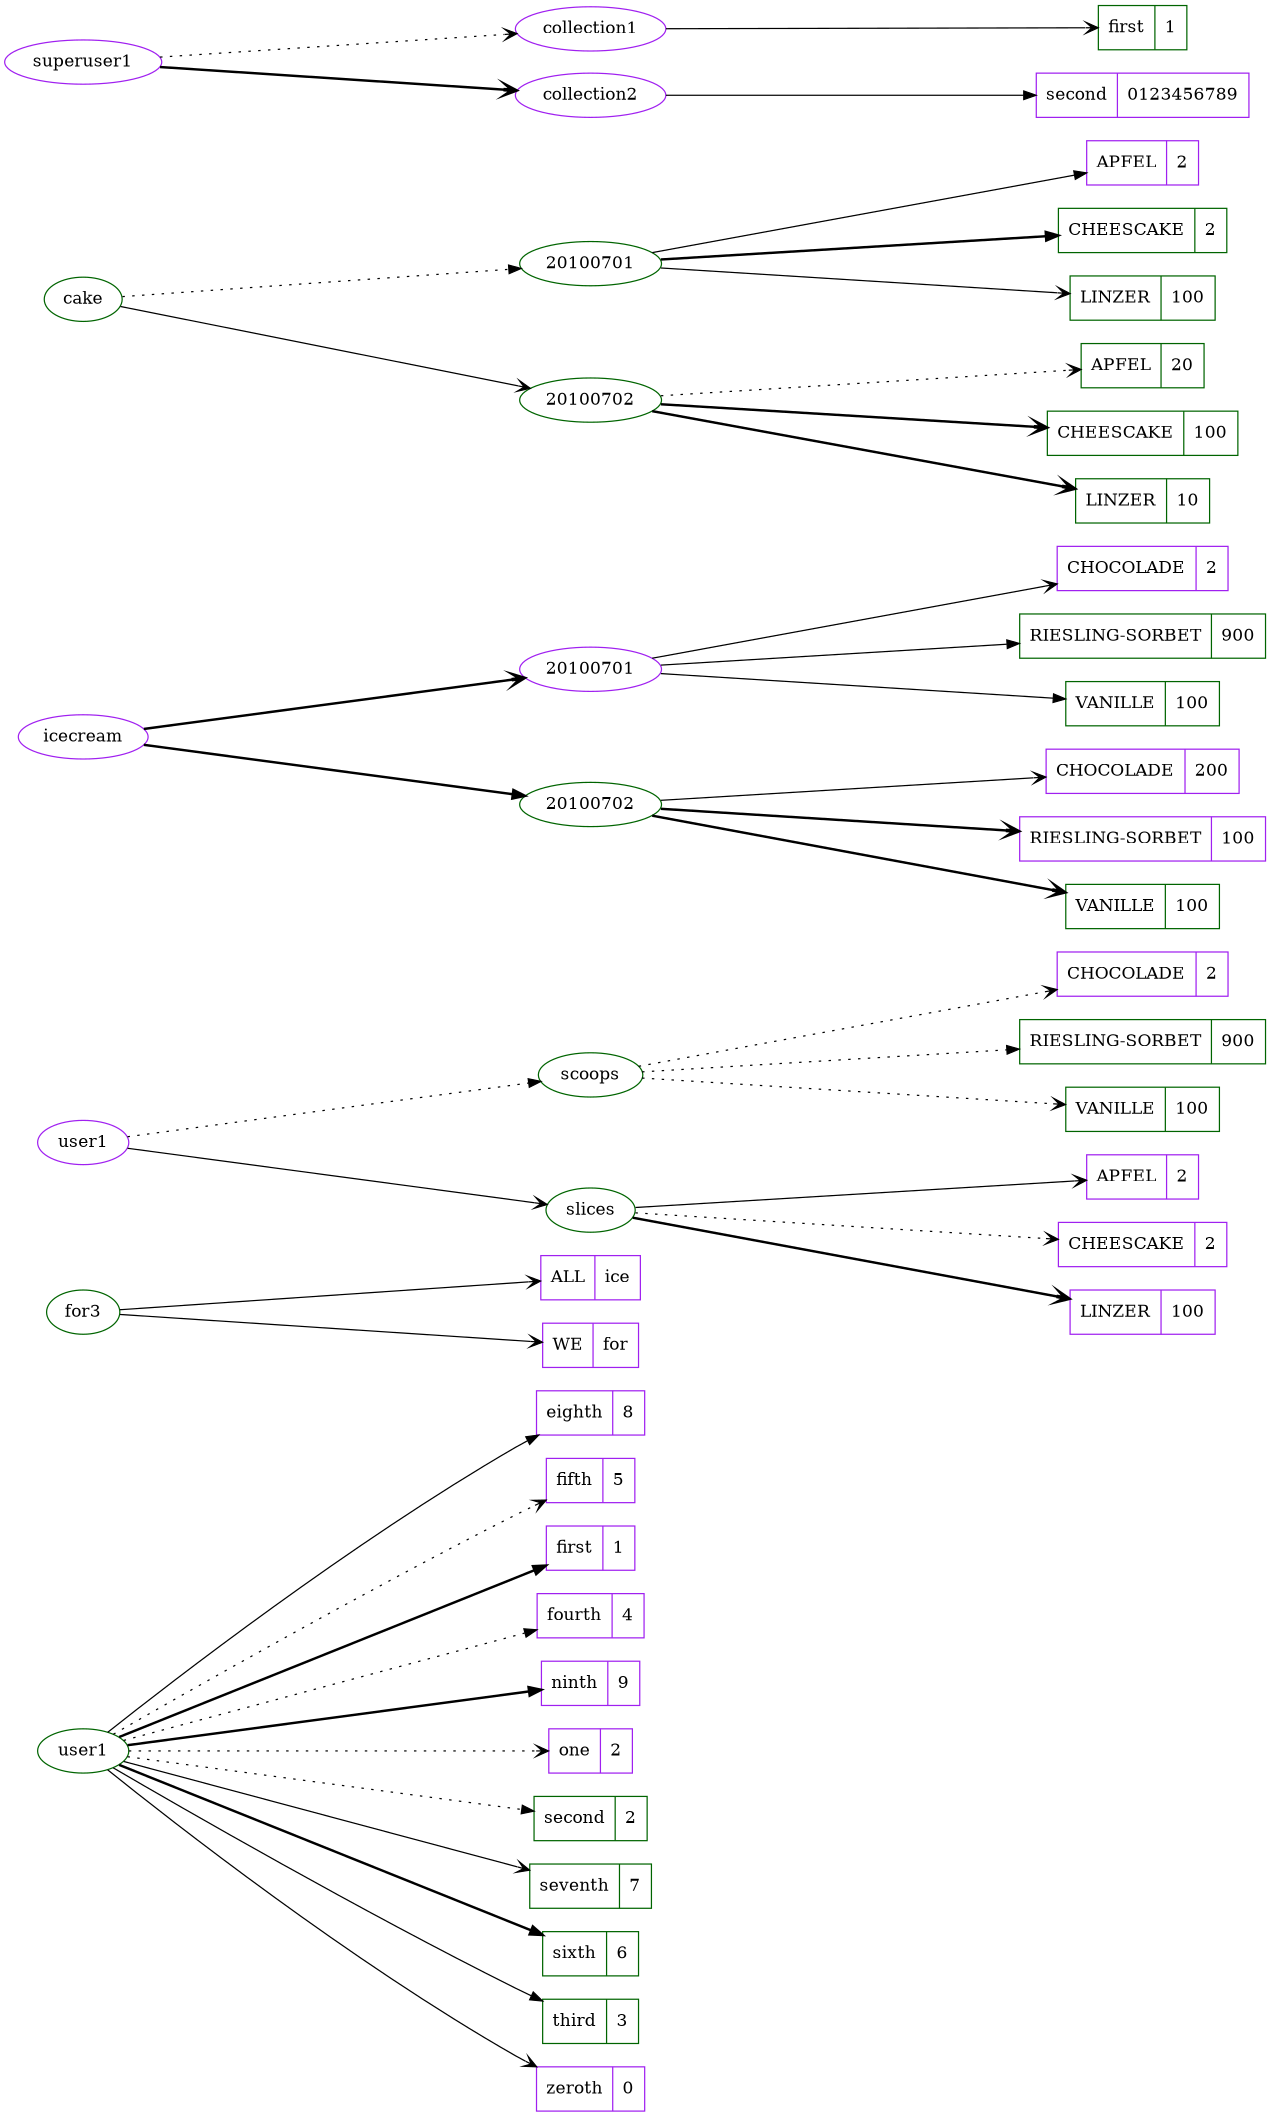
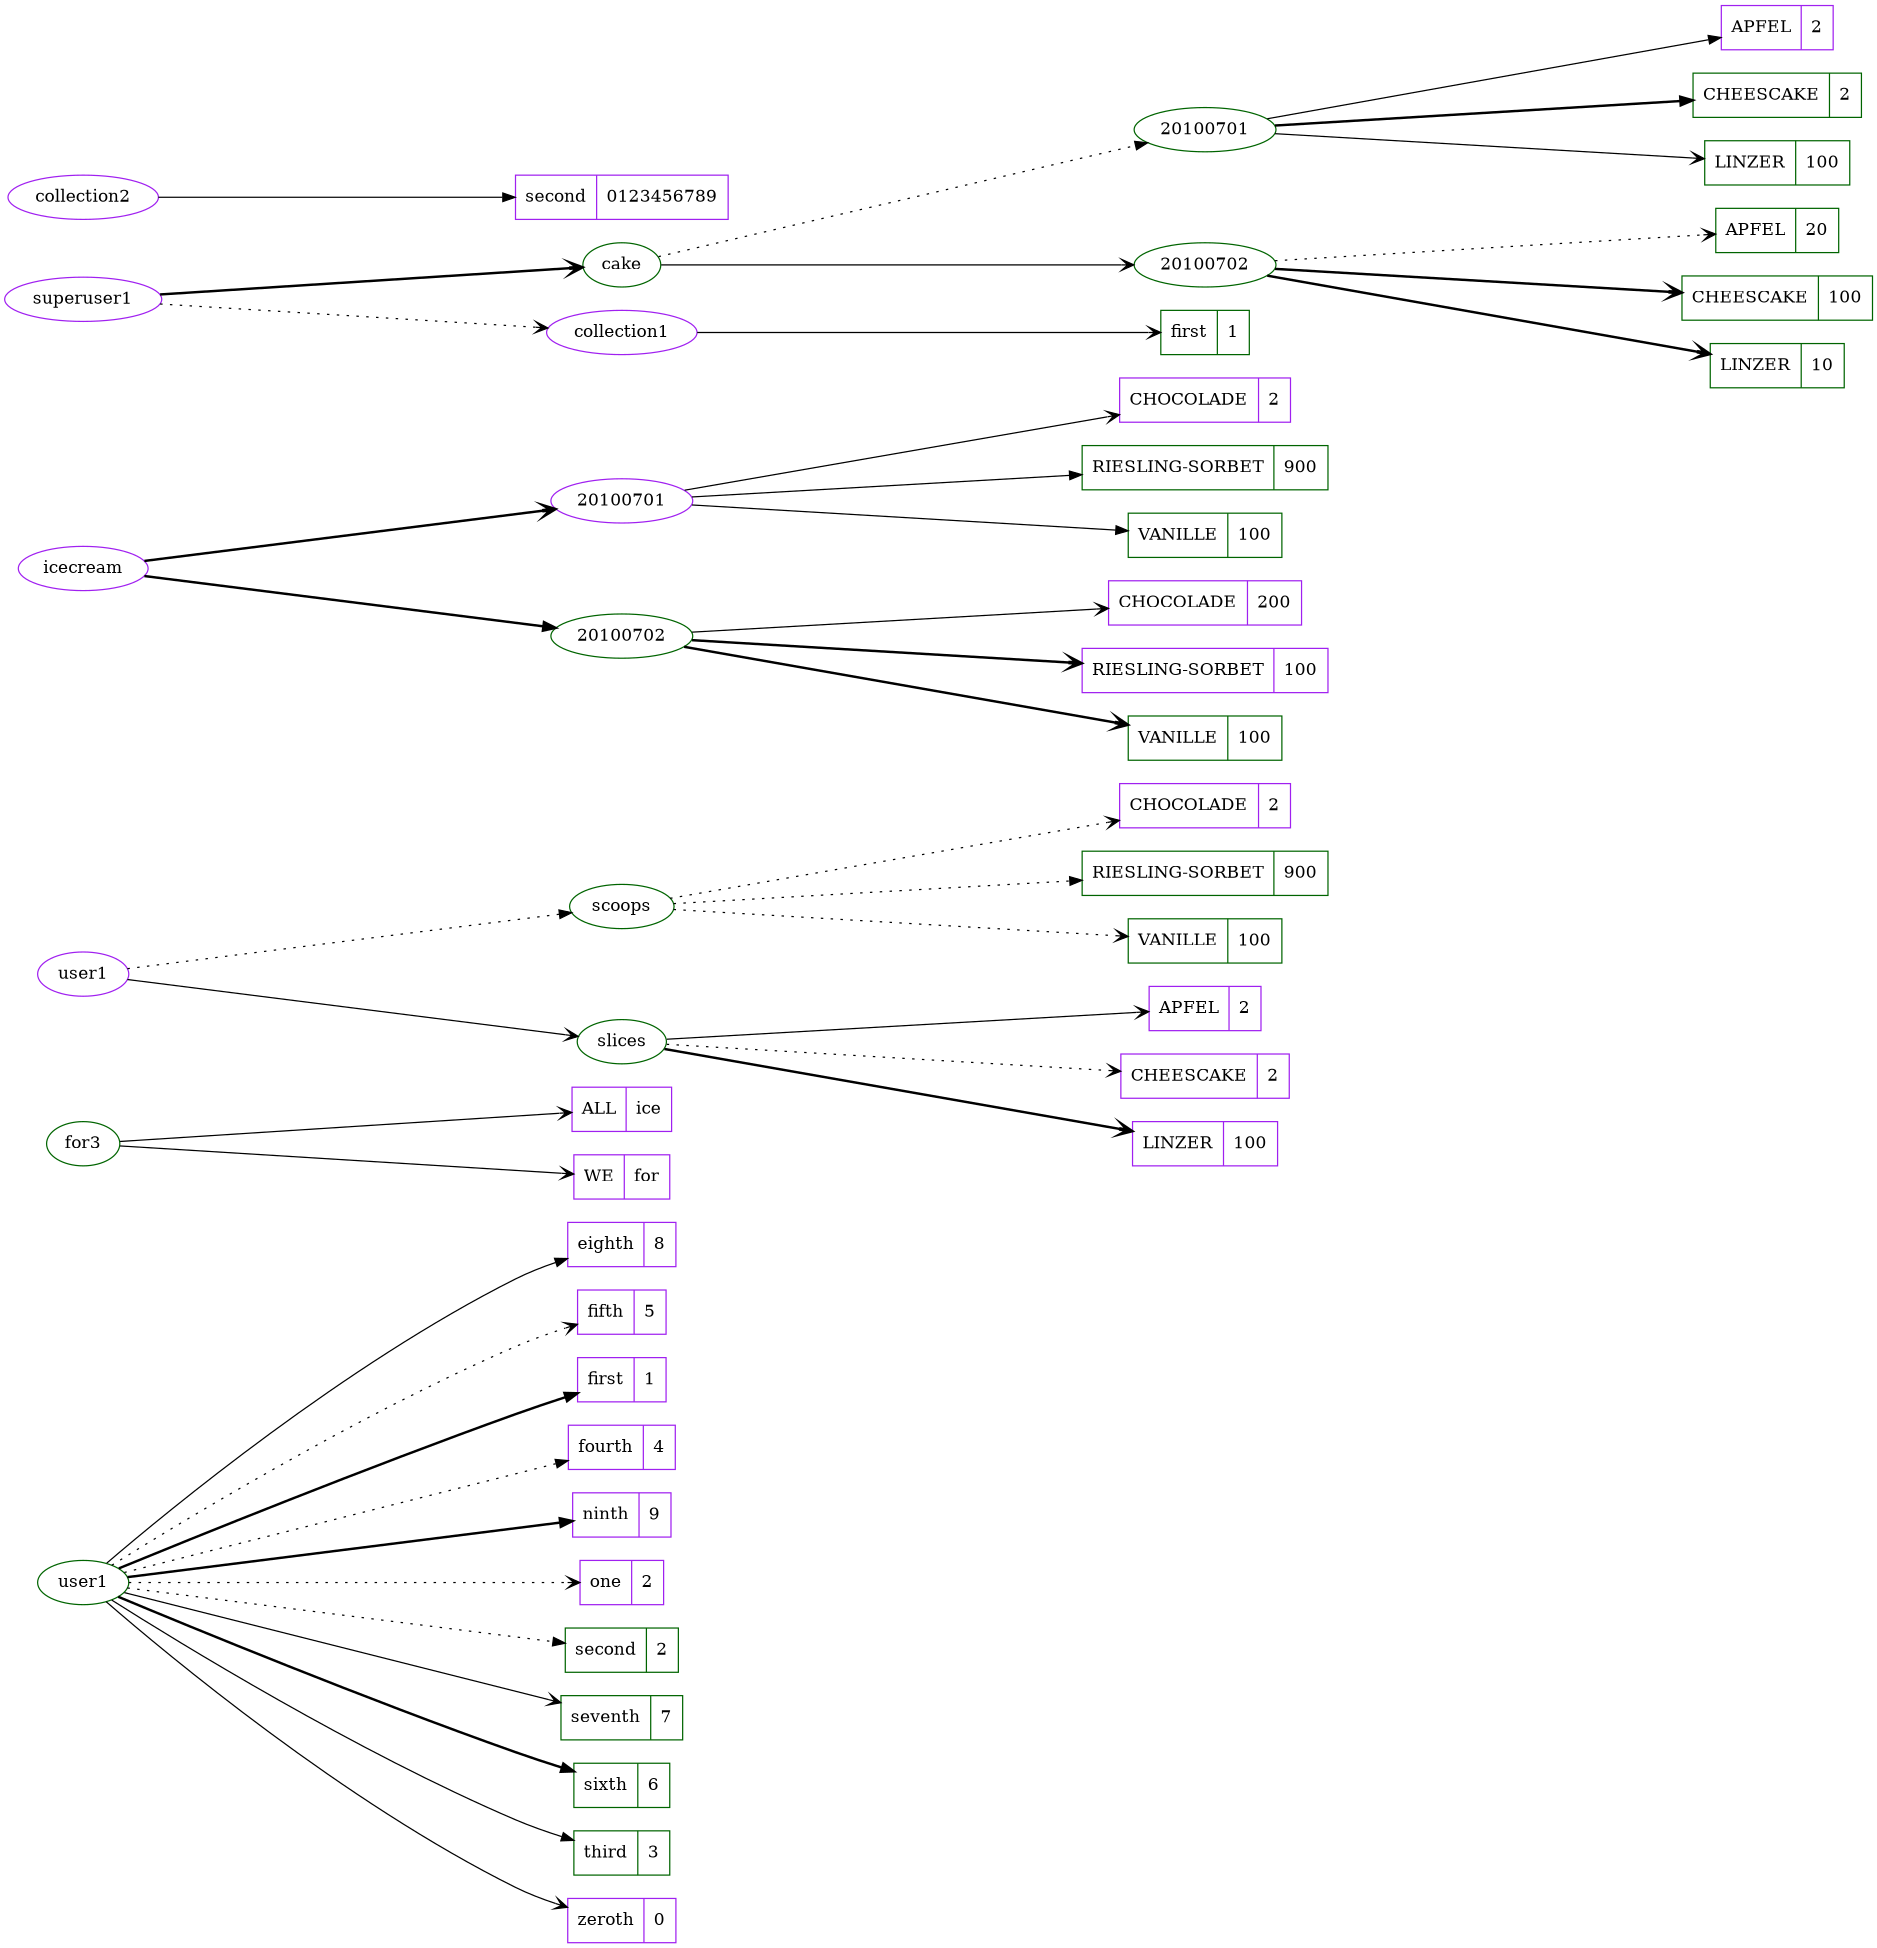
(332, 78) -> (365, 281)
